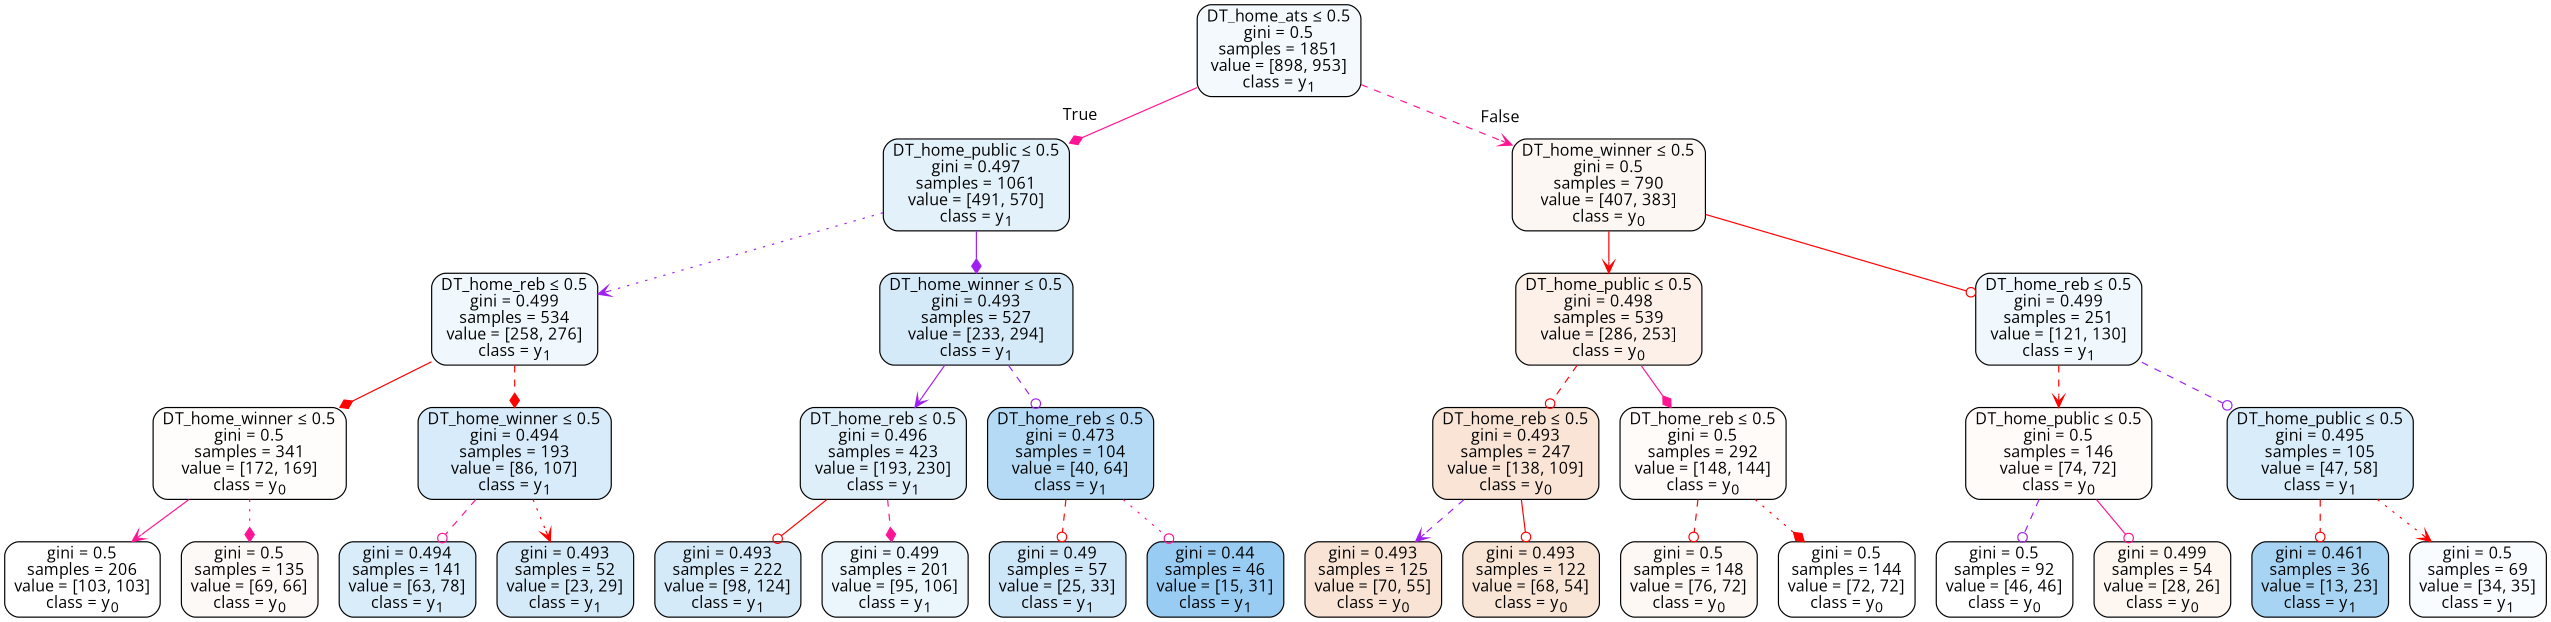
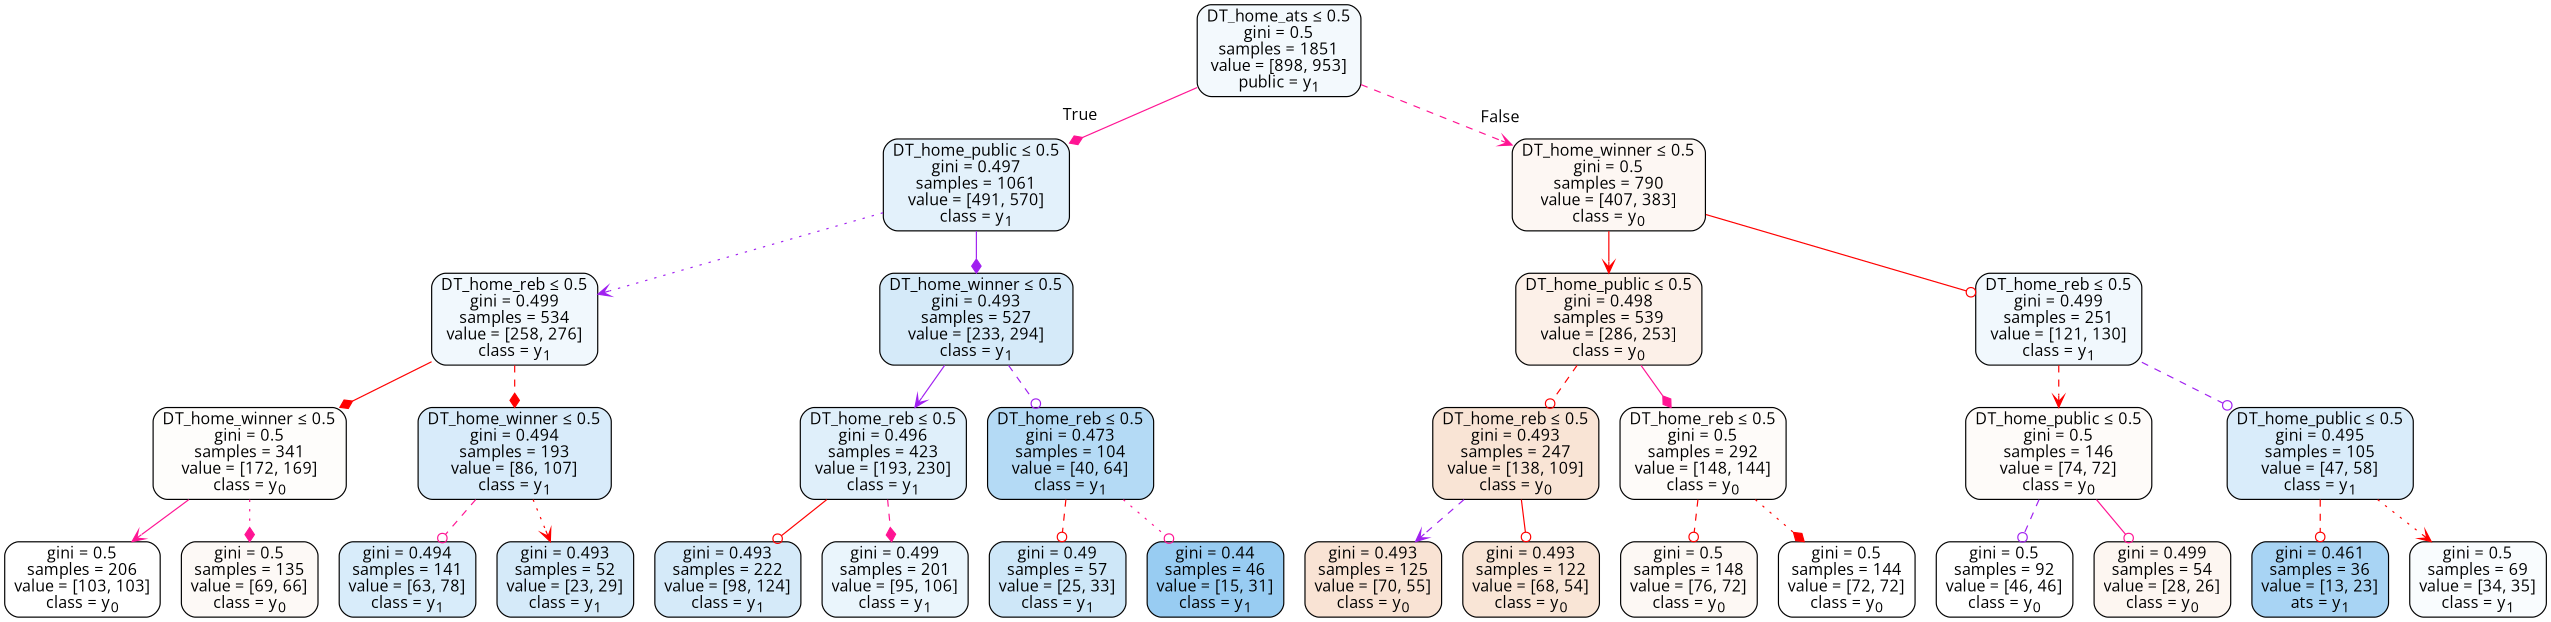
(1275, 82) -> (1275, 82)
(2316, 603) -> (2316, 603)
